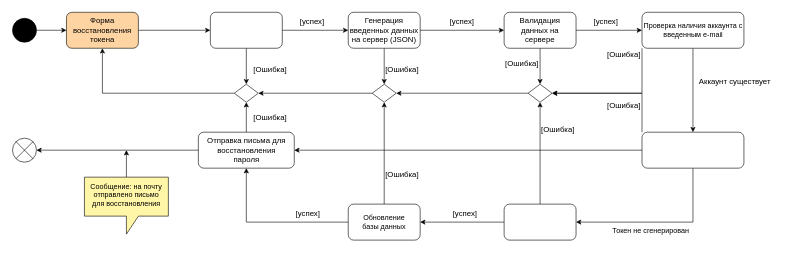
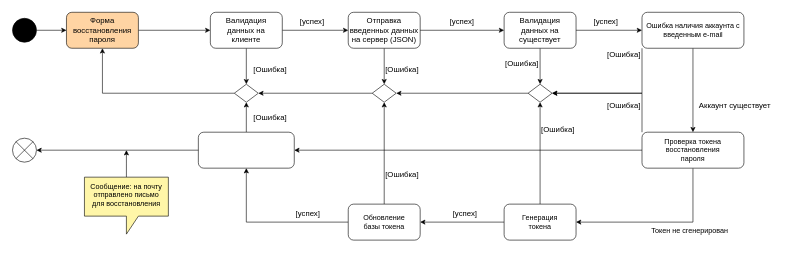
(102, 30) -> (102, 30)
none -> (246, 30)
(384, 30) -> (384, 30)
(540, 30) -> (540, 30)
(694, 30) -> (694, 30)
(735, 81) -> (735, 105)
(246, 150) -> none
none -> (693, 150)
(384, 222) -> (384, 222)
none -> (540, 222)
(651, 231) -> (690, 231)
